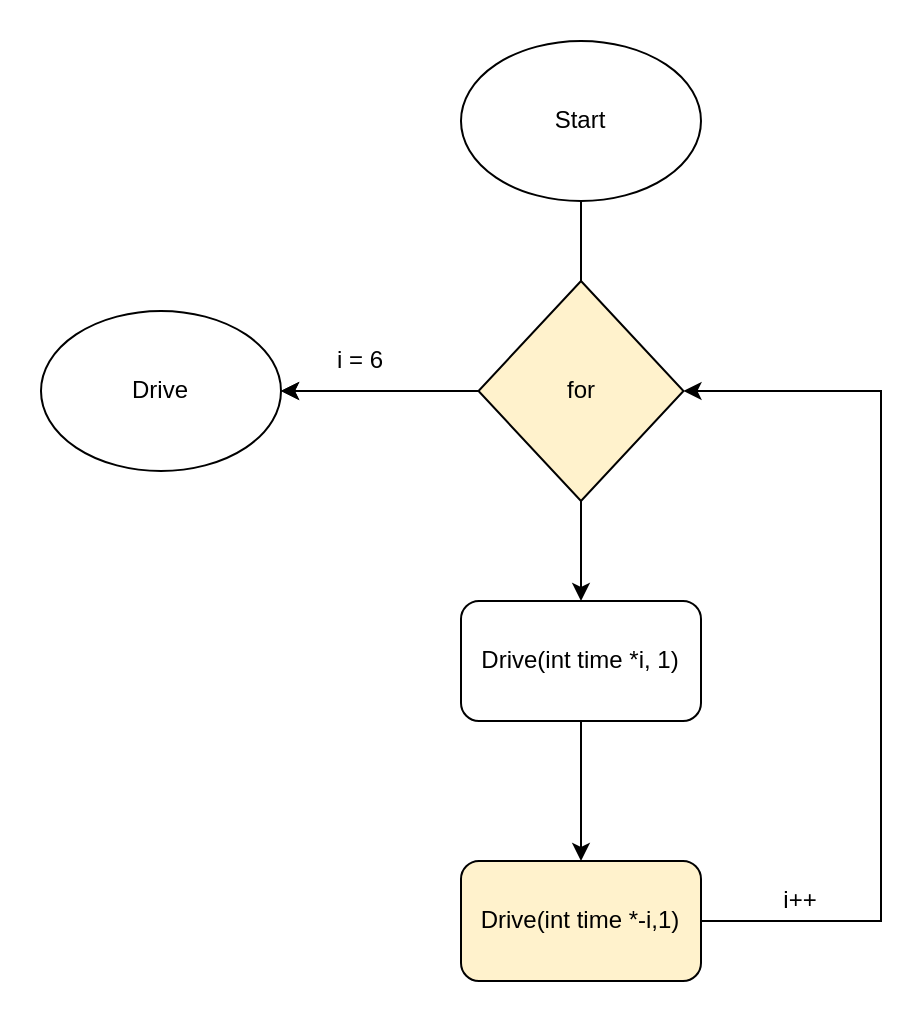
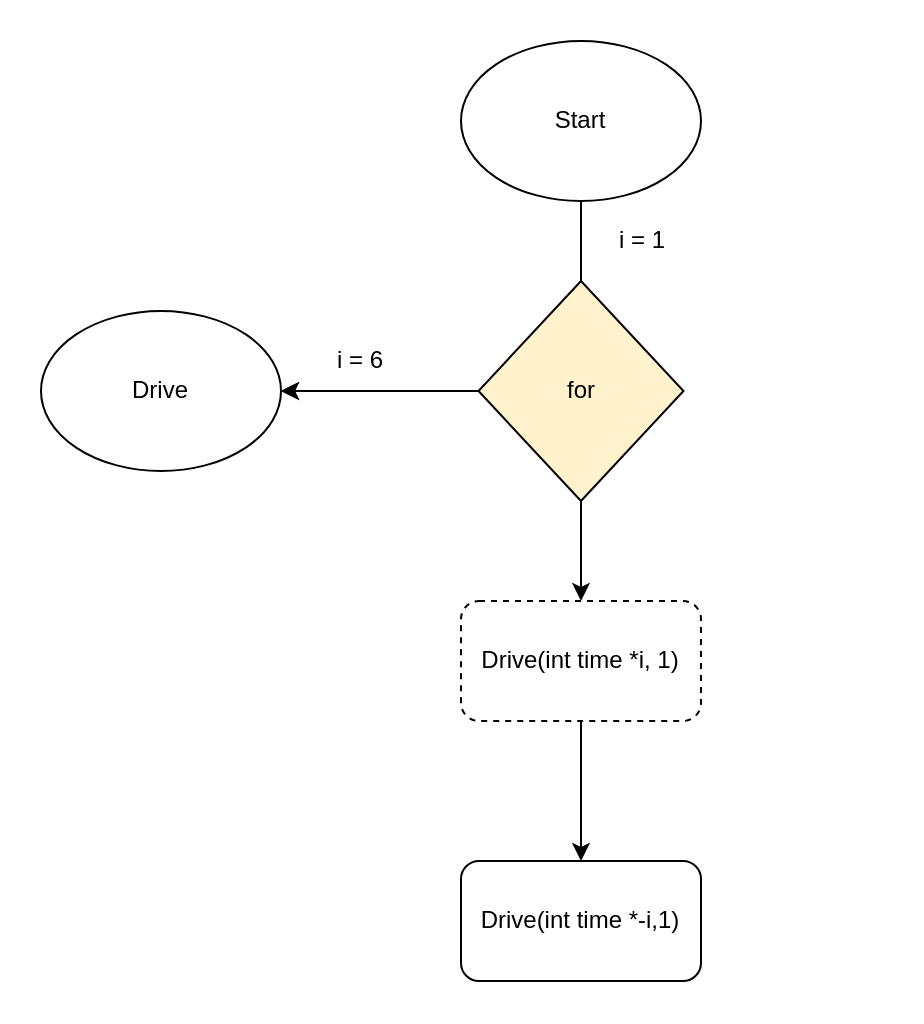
none -> (643, 241)
(881, 654) -> none
(581, 661) -> (581, 661)
(801, 901) -> none
(581, 921) -> (581, 921)
